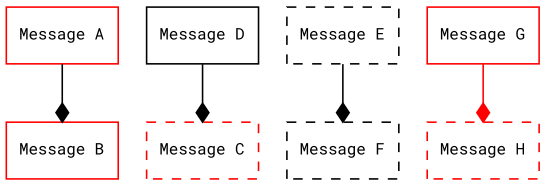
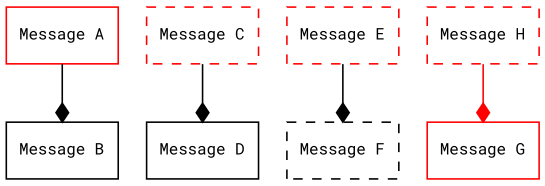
(343, 35) -> (343, 35)
(203, 84) -> (203, 84)
(483, 84) -> (483, 84)
(62, 151) -> (62, 151)
